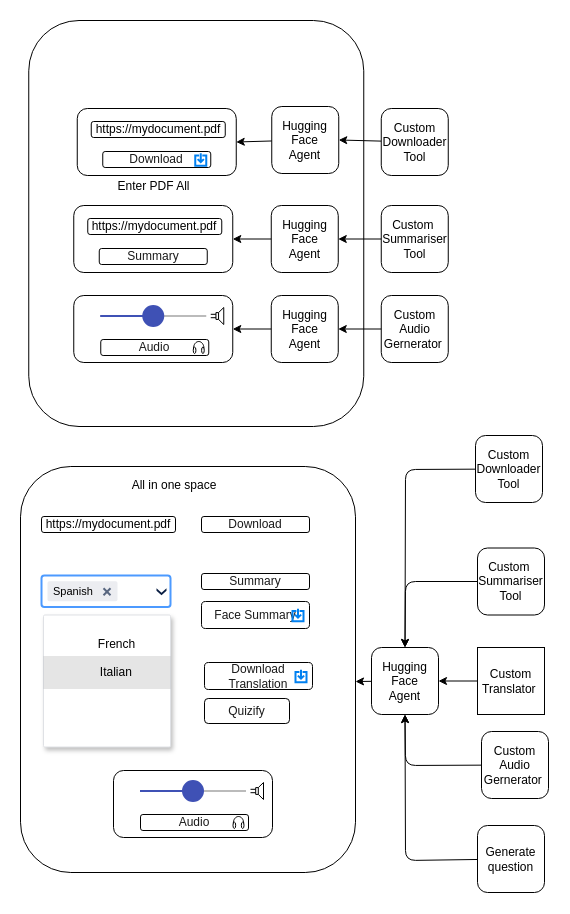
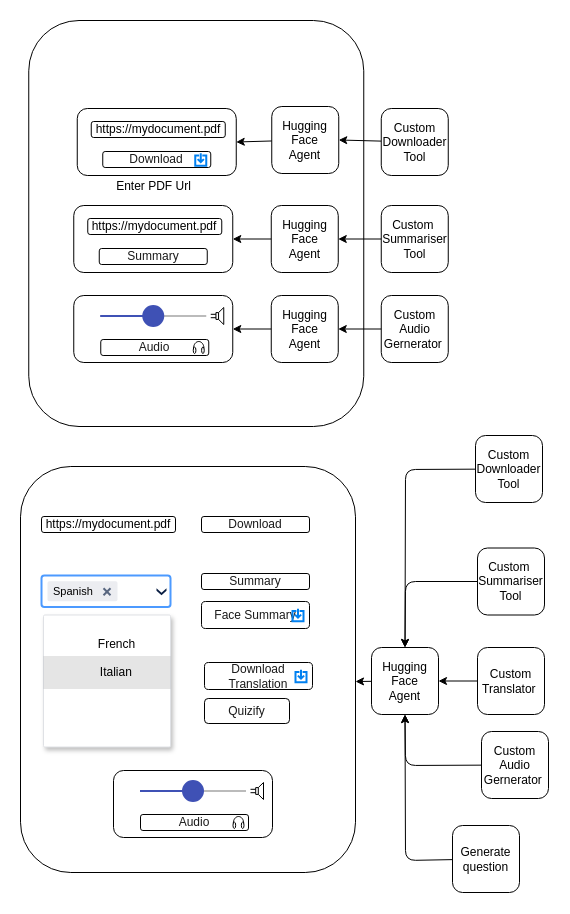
(154, 187) -> (154, 187)
(175, 485) -> none
(511, 681) -> (511, 681)
(511, 859) -> (486, 859)
